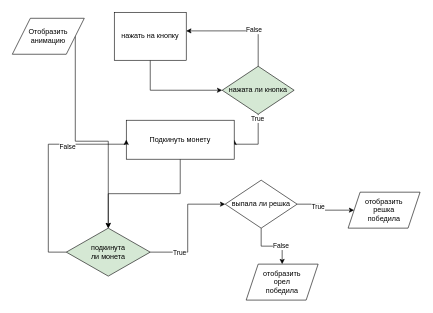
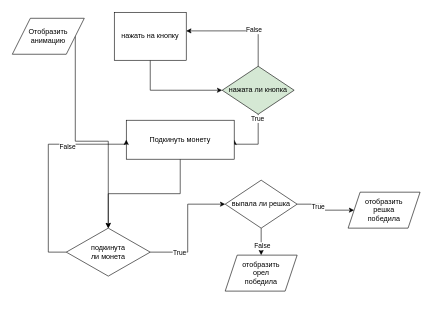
(108, 252) -> (108, 252)
(282, 282) -> (261, 273)
